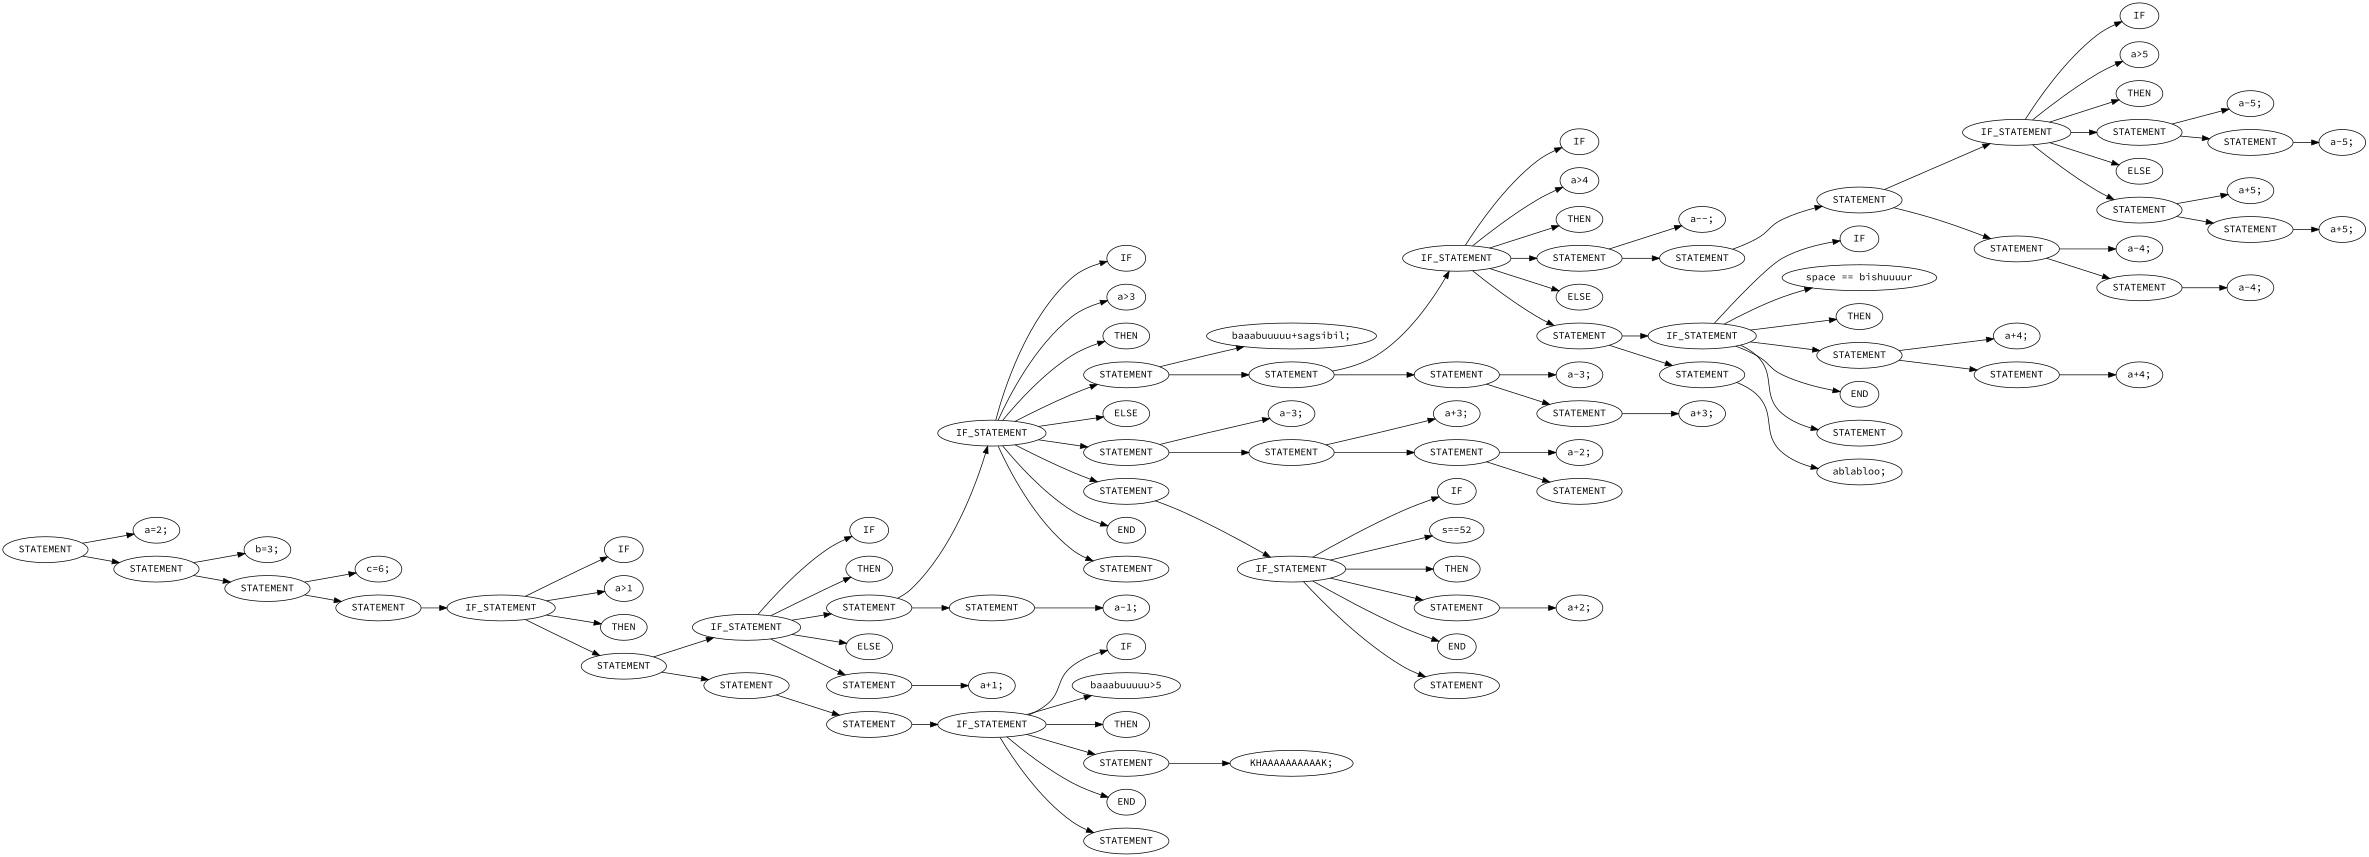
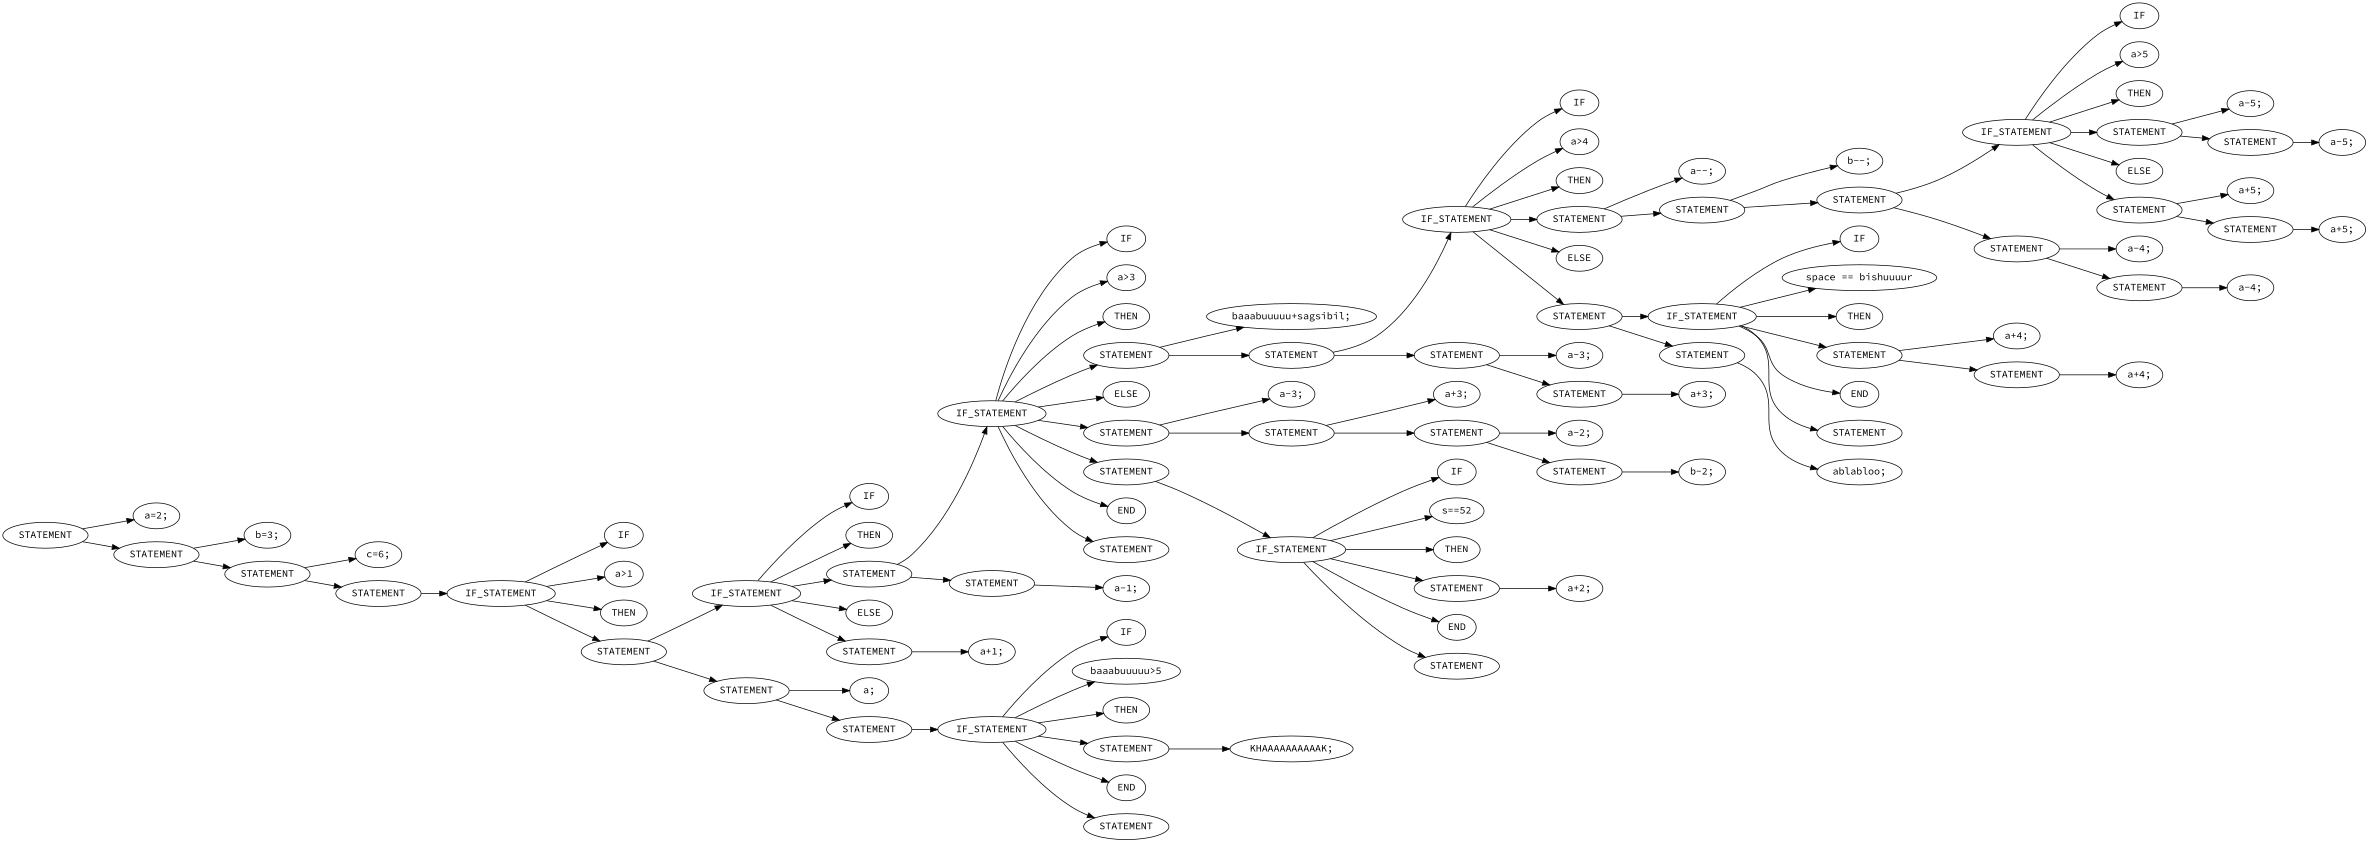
none -> (1859, 161)
none -> (1702, 472)
none -> (869, 691)
